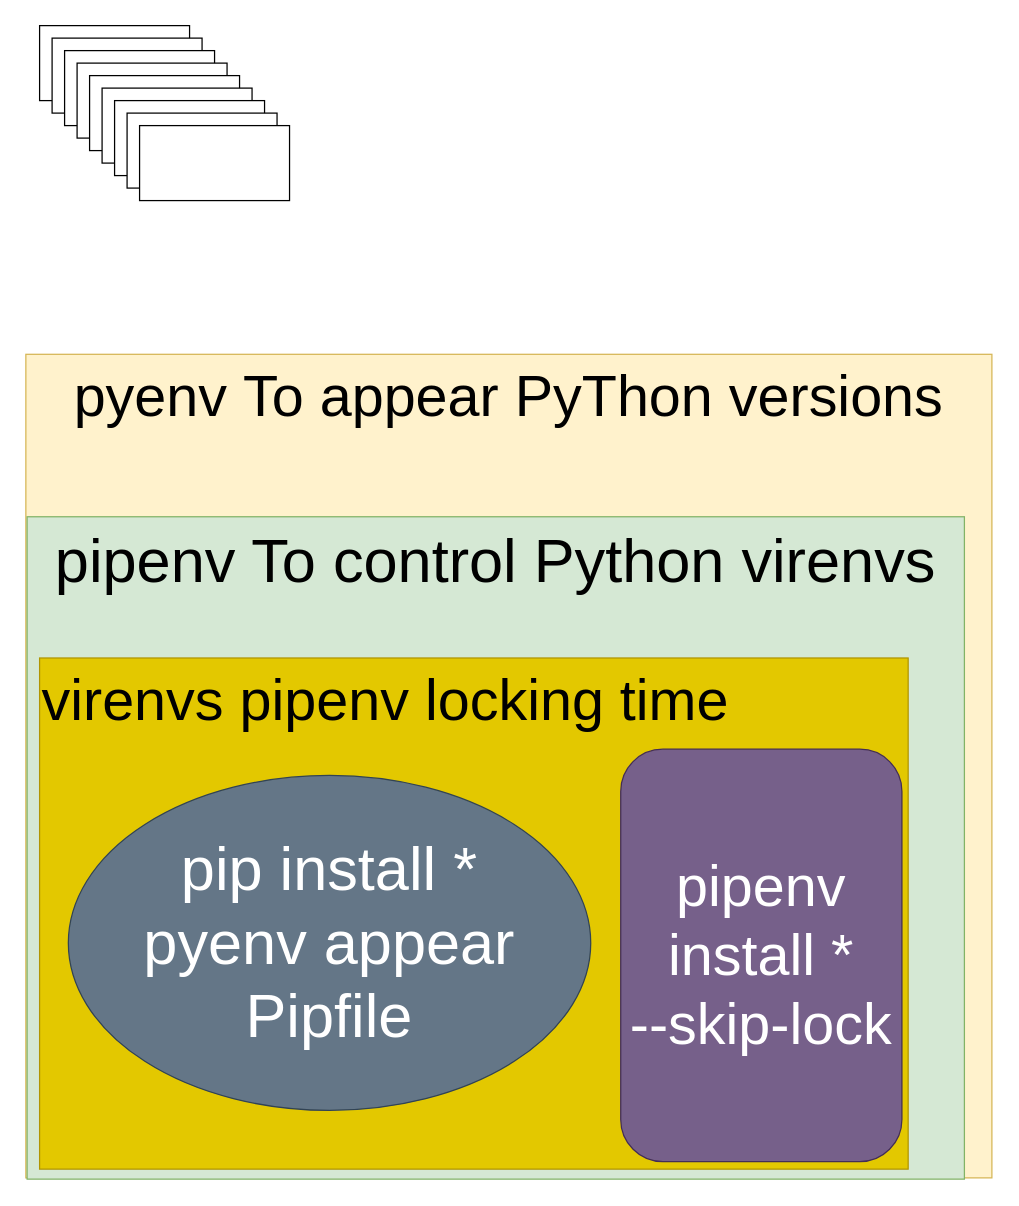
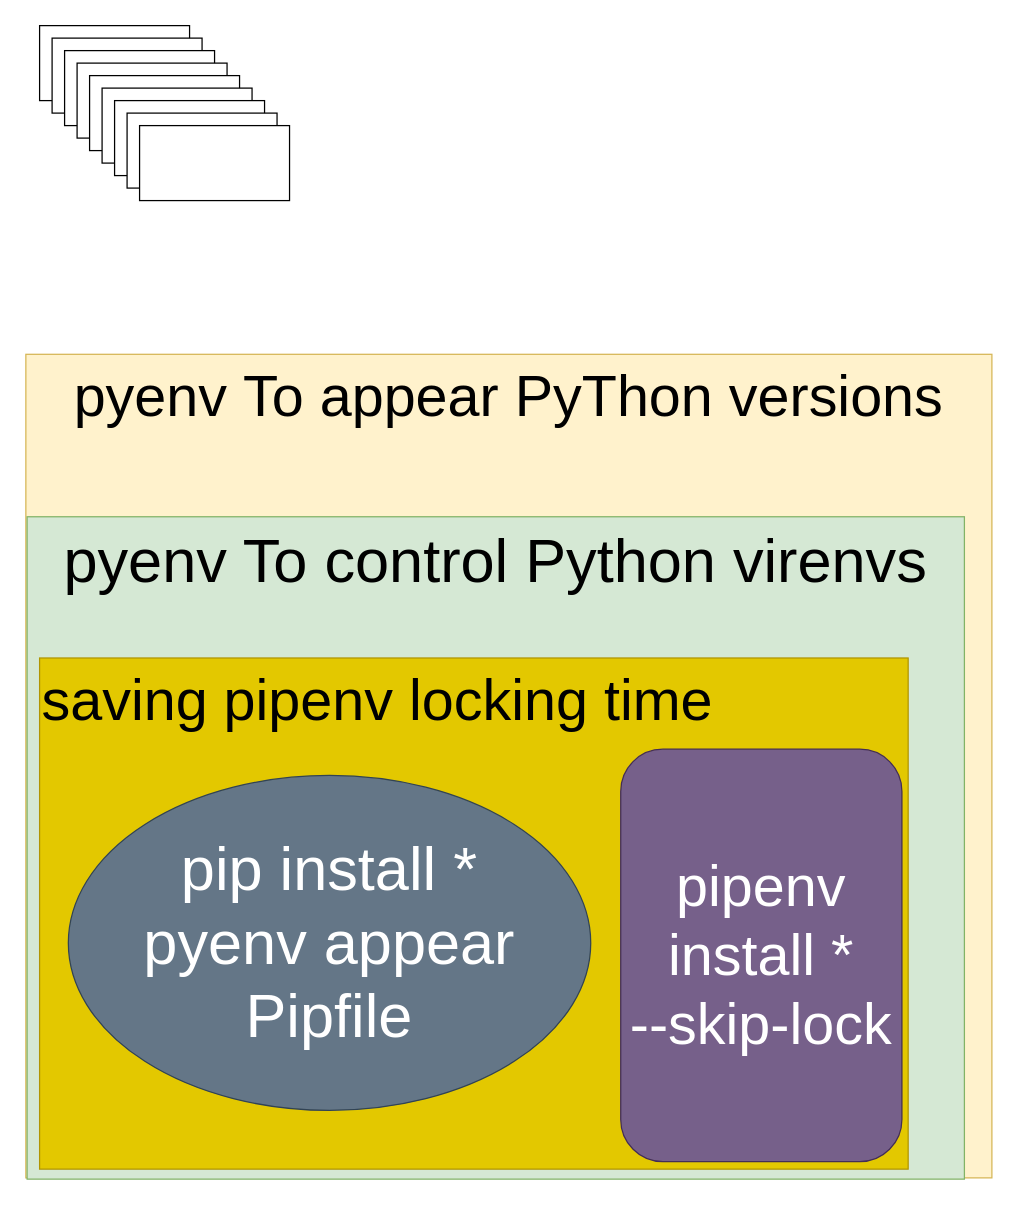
(496, 535) -> (496, 535)
(140, 676) -> (135, 676)
